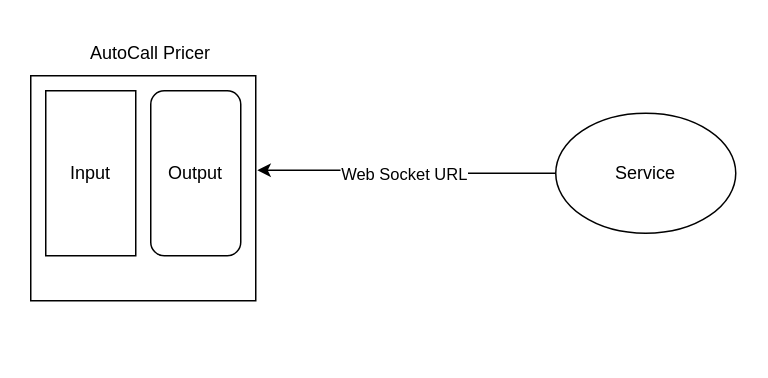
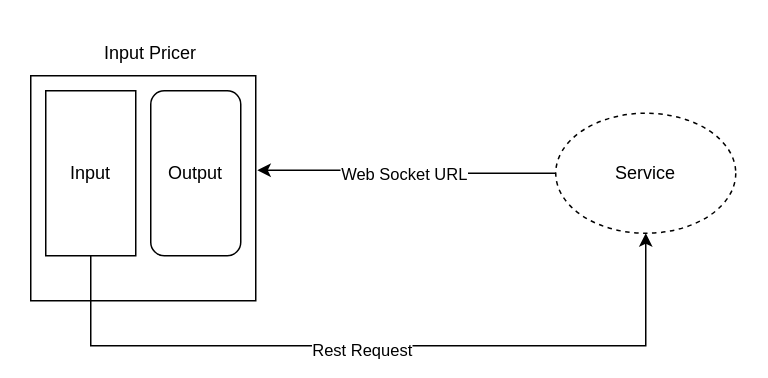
(151, 53) -> (151, 53)
(646, 173) -> (646, 173)
none -> (374, 346)
